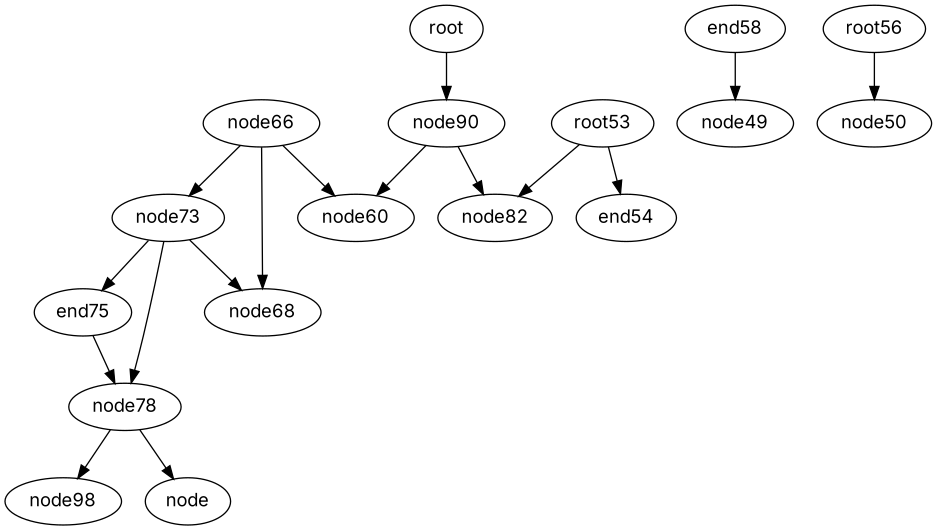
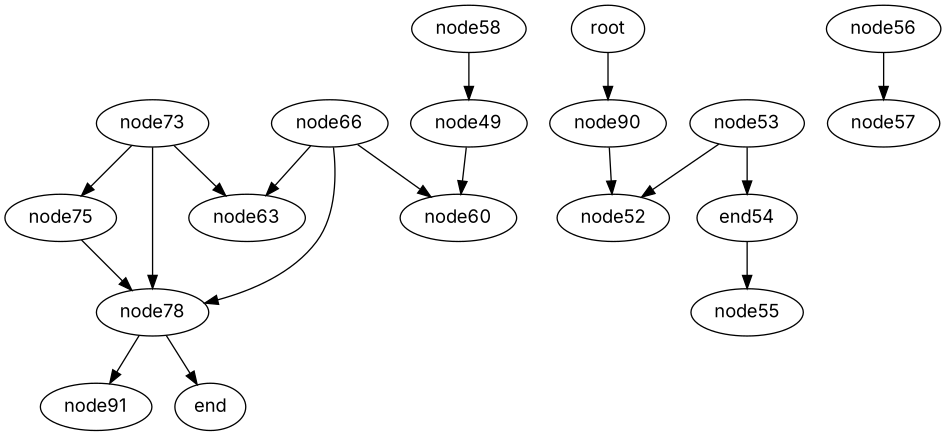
(735, 29) -> (469, 29)
(874, 29) -> (884, 29)
(603, 123) -> (747, 123)
(874, 123) -> (884, 123)
(220, 166) -> (310, 249)
(406, 166) -> (464, 164)
(495, 218) -> (613, 218)
(83, 312) -> (61, 218)
(263, 312) -> (247, 218)
none -> (747, 312)
(63, 501) -> (96, 407)
(188, 501) -> (210, 407)
